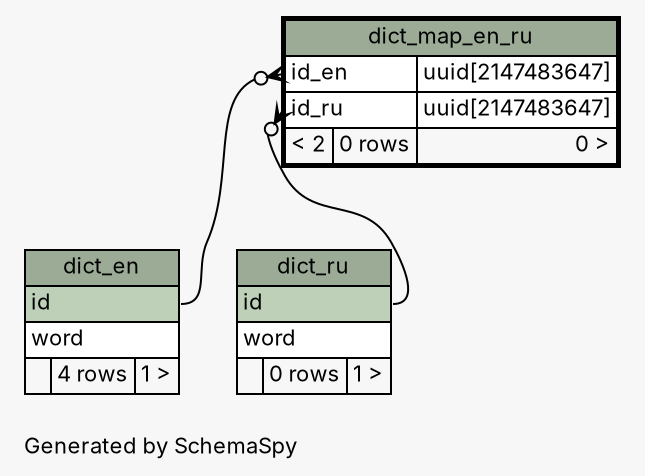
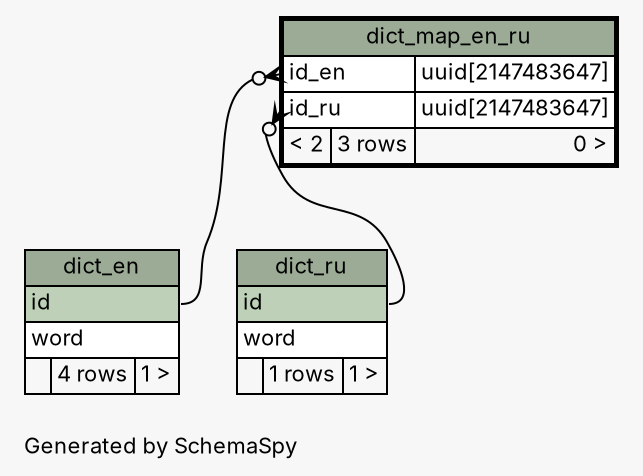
(375, 145) -> (373, 145)
(305, 375) -> (303, 375)
